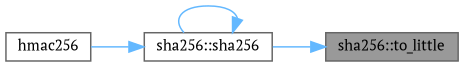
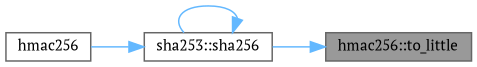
(208, 47) -> (208, 47)
(392, 47) -> (399, 47)
